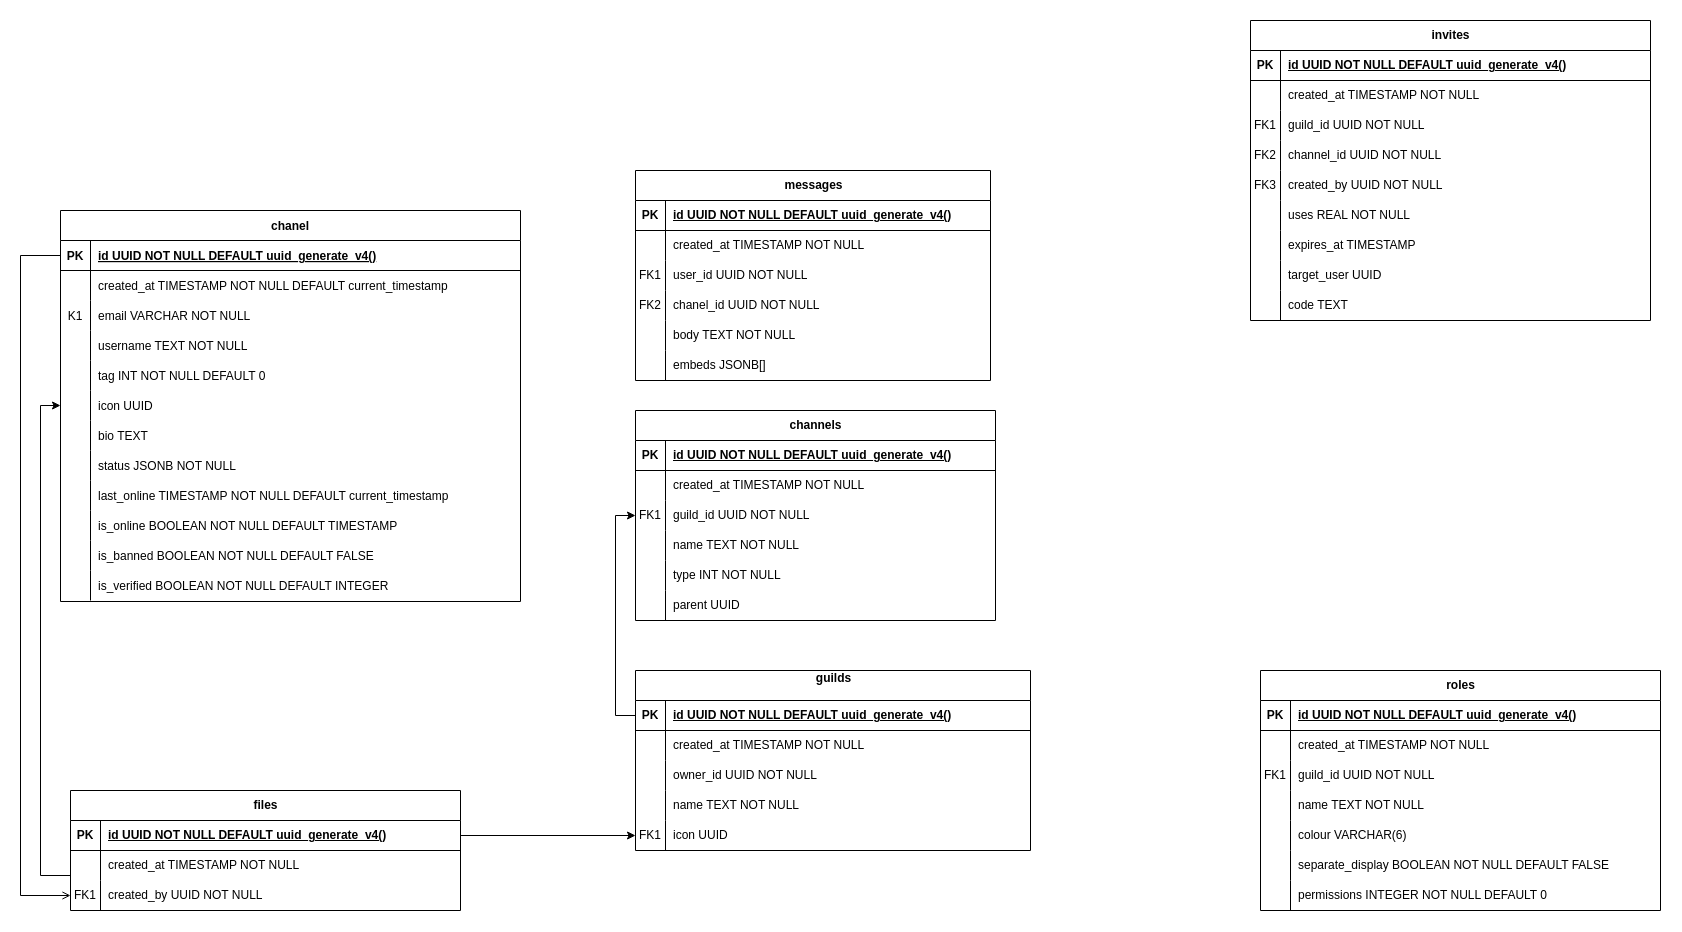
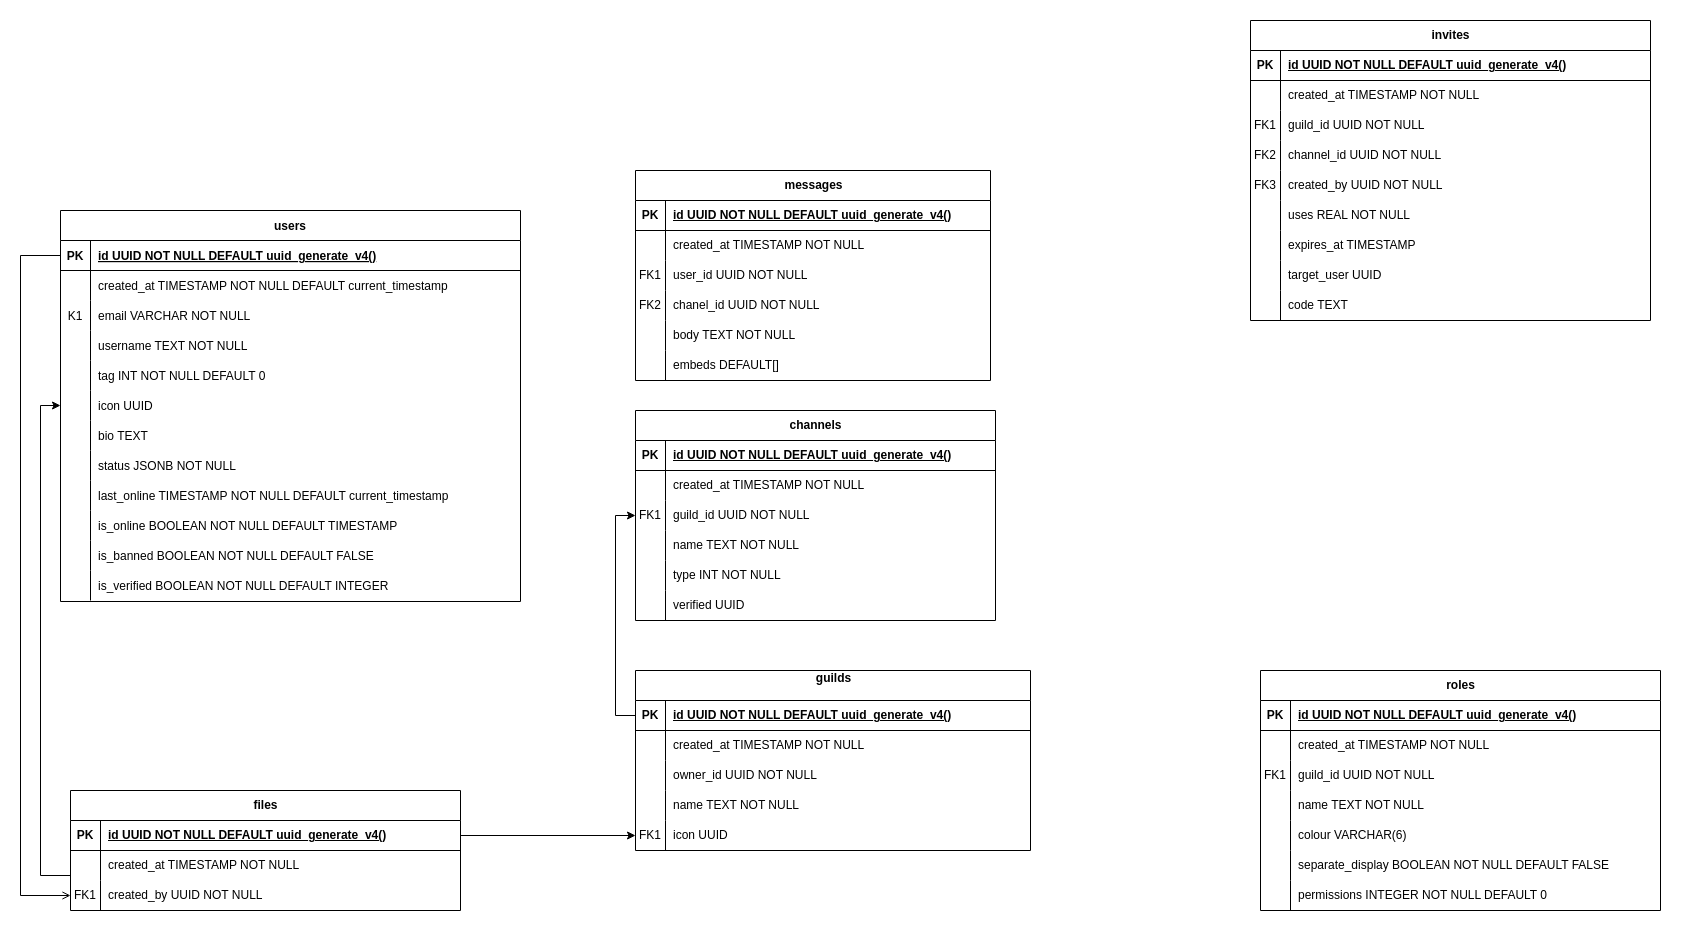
(290, 226) -> (290, 226)
(719, 366) -> (726, 366)
(709, 606) -> (713, 606)
